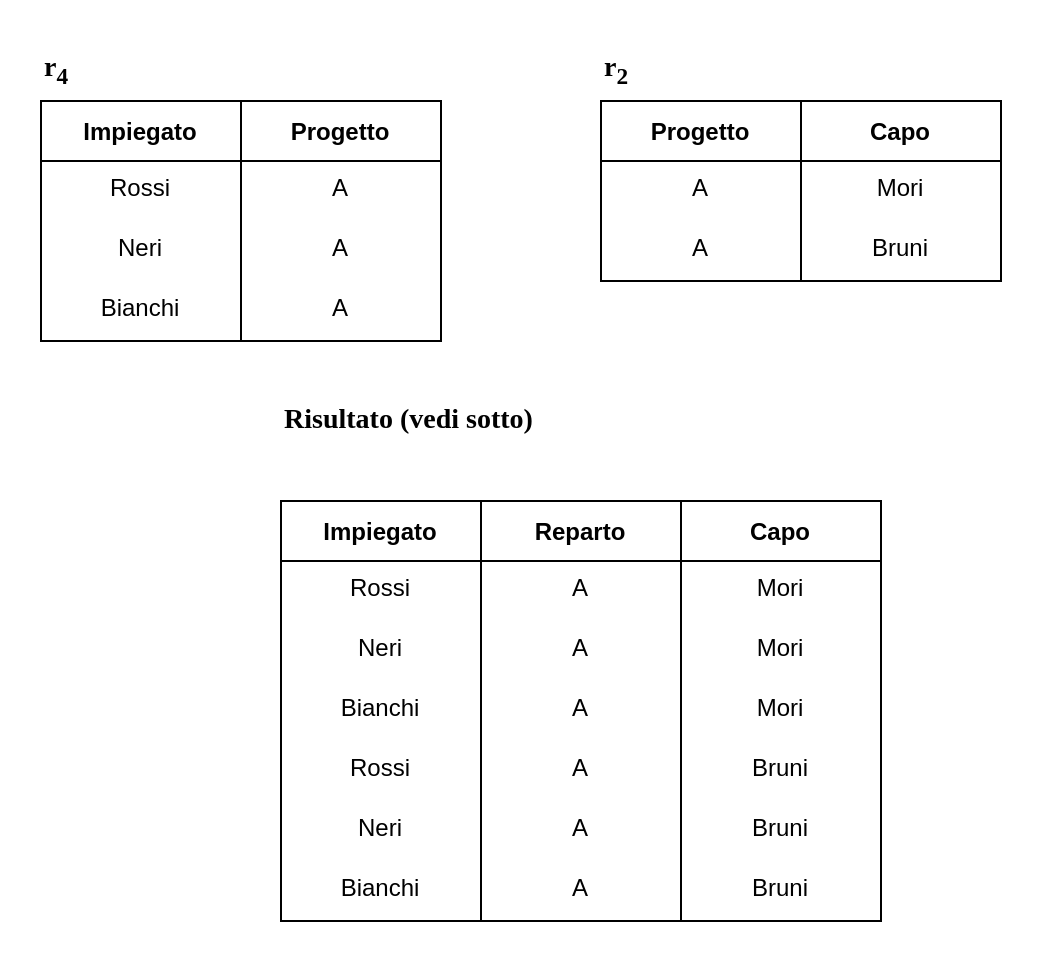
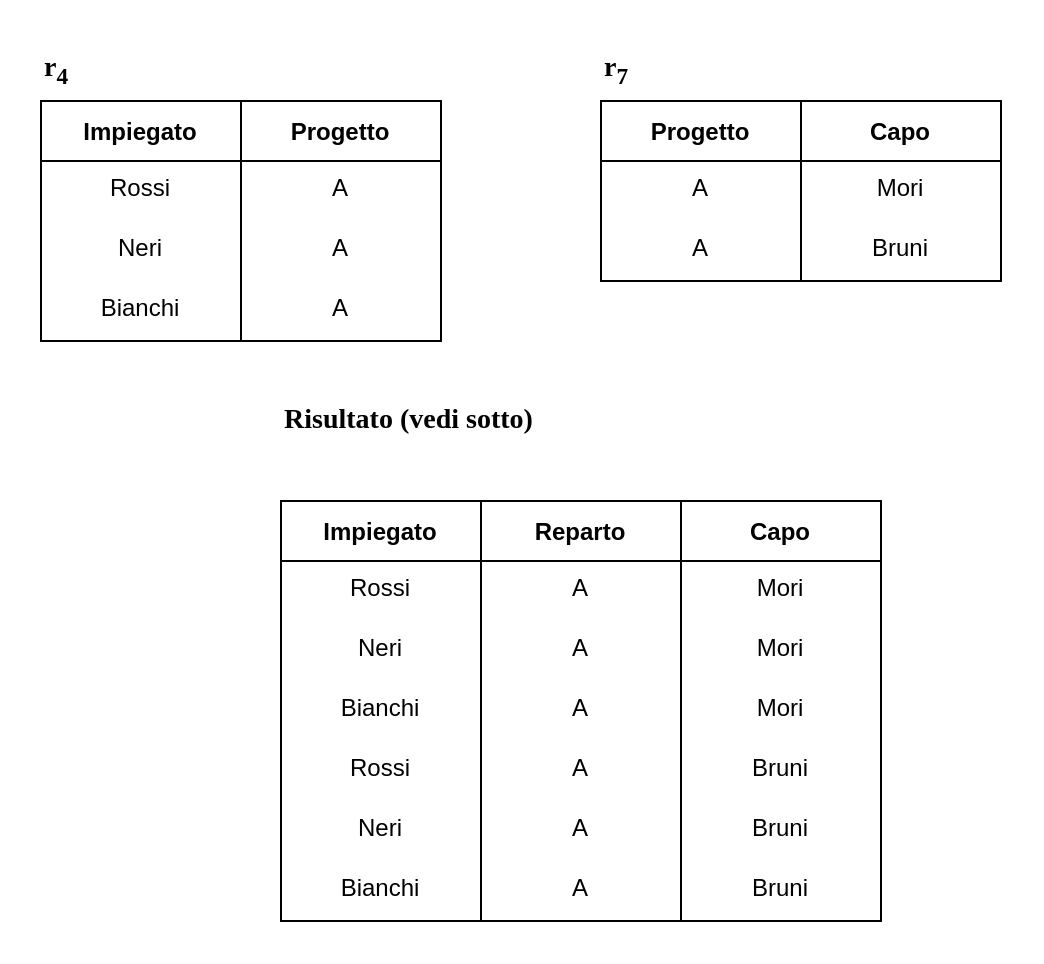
(621, 71) -> (621, 71)
